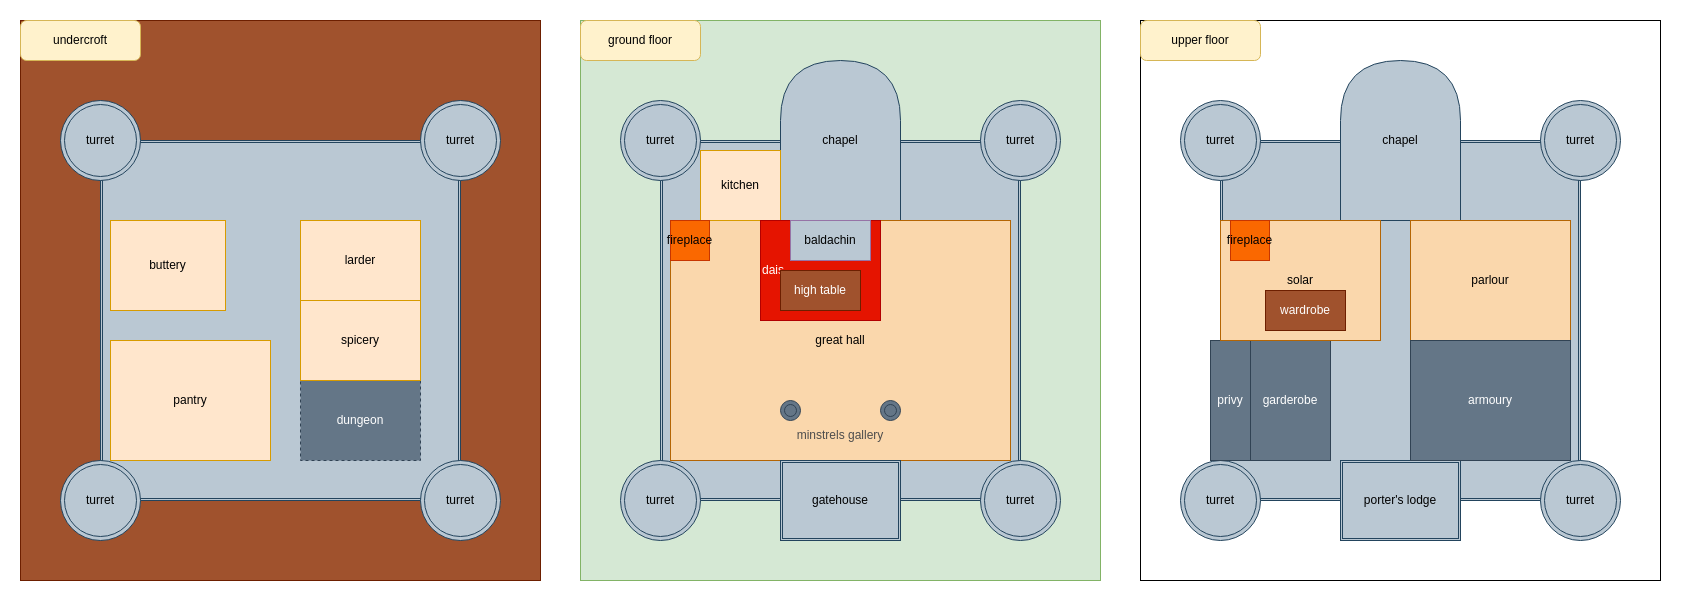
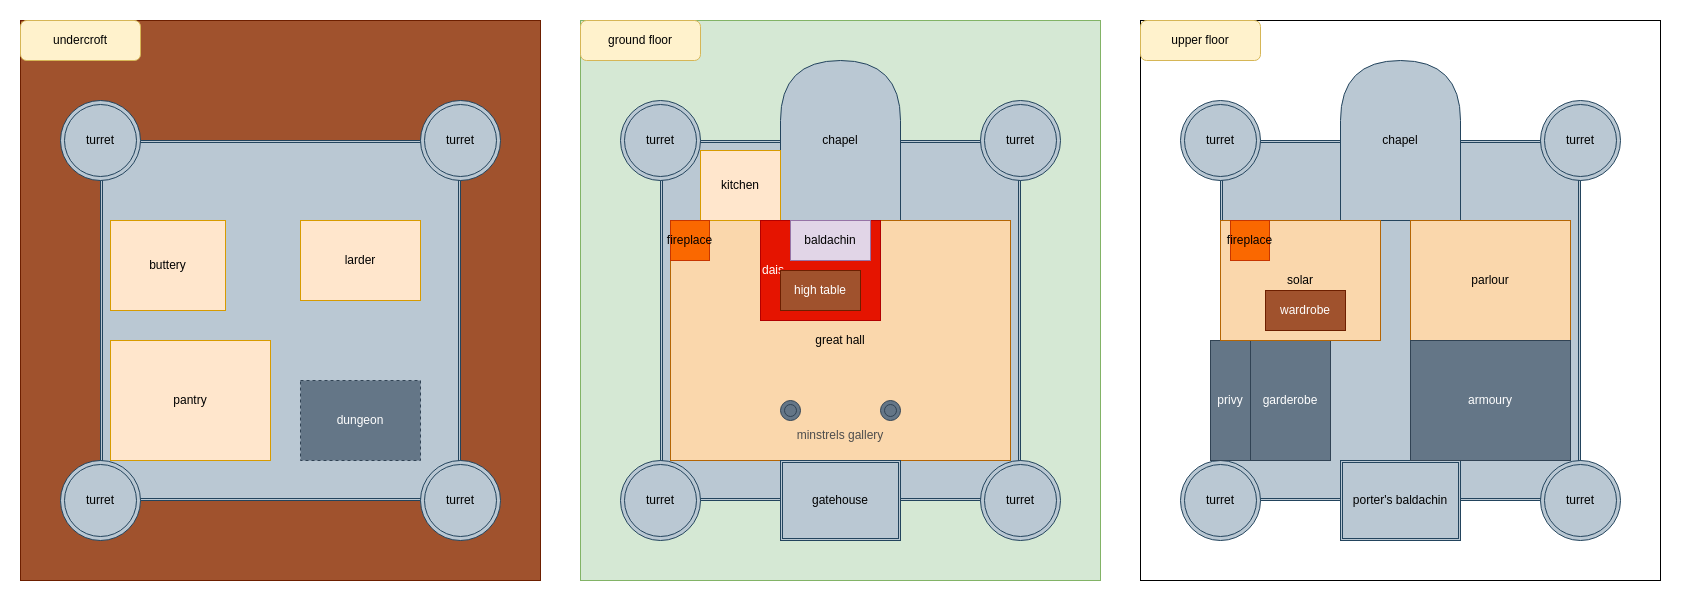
(831, 241) -> (831, 241)
(361, 341) -> none
(1401, 501) -> (1401, 501)
